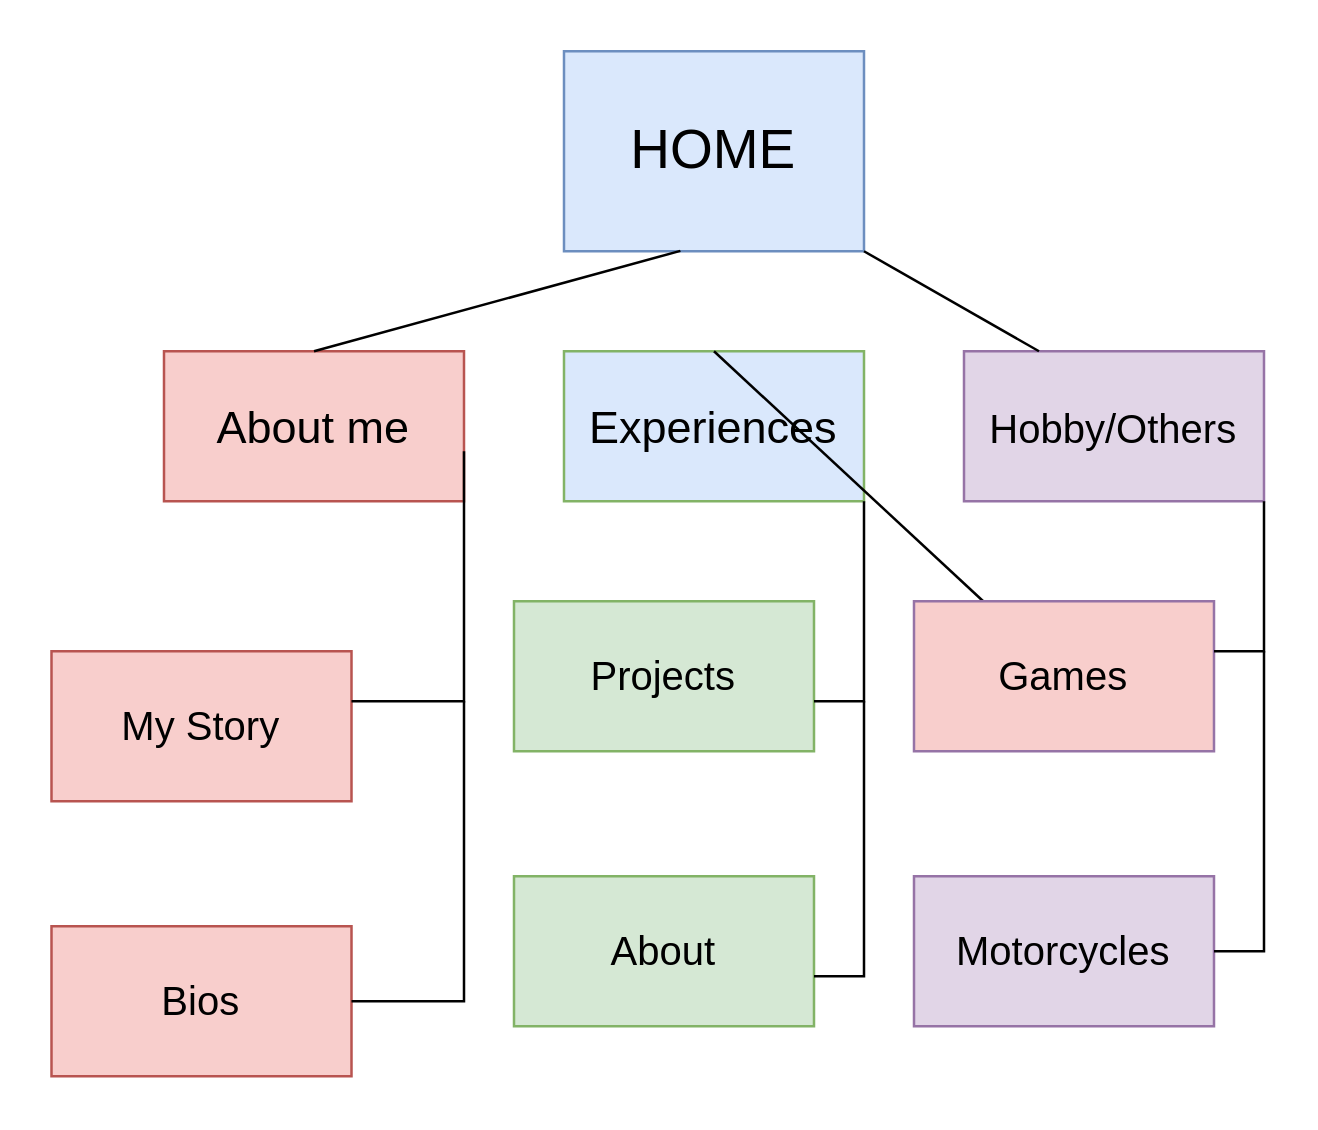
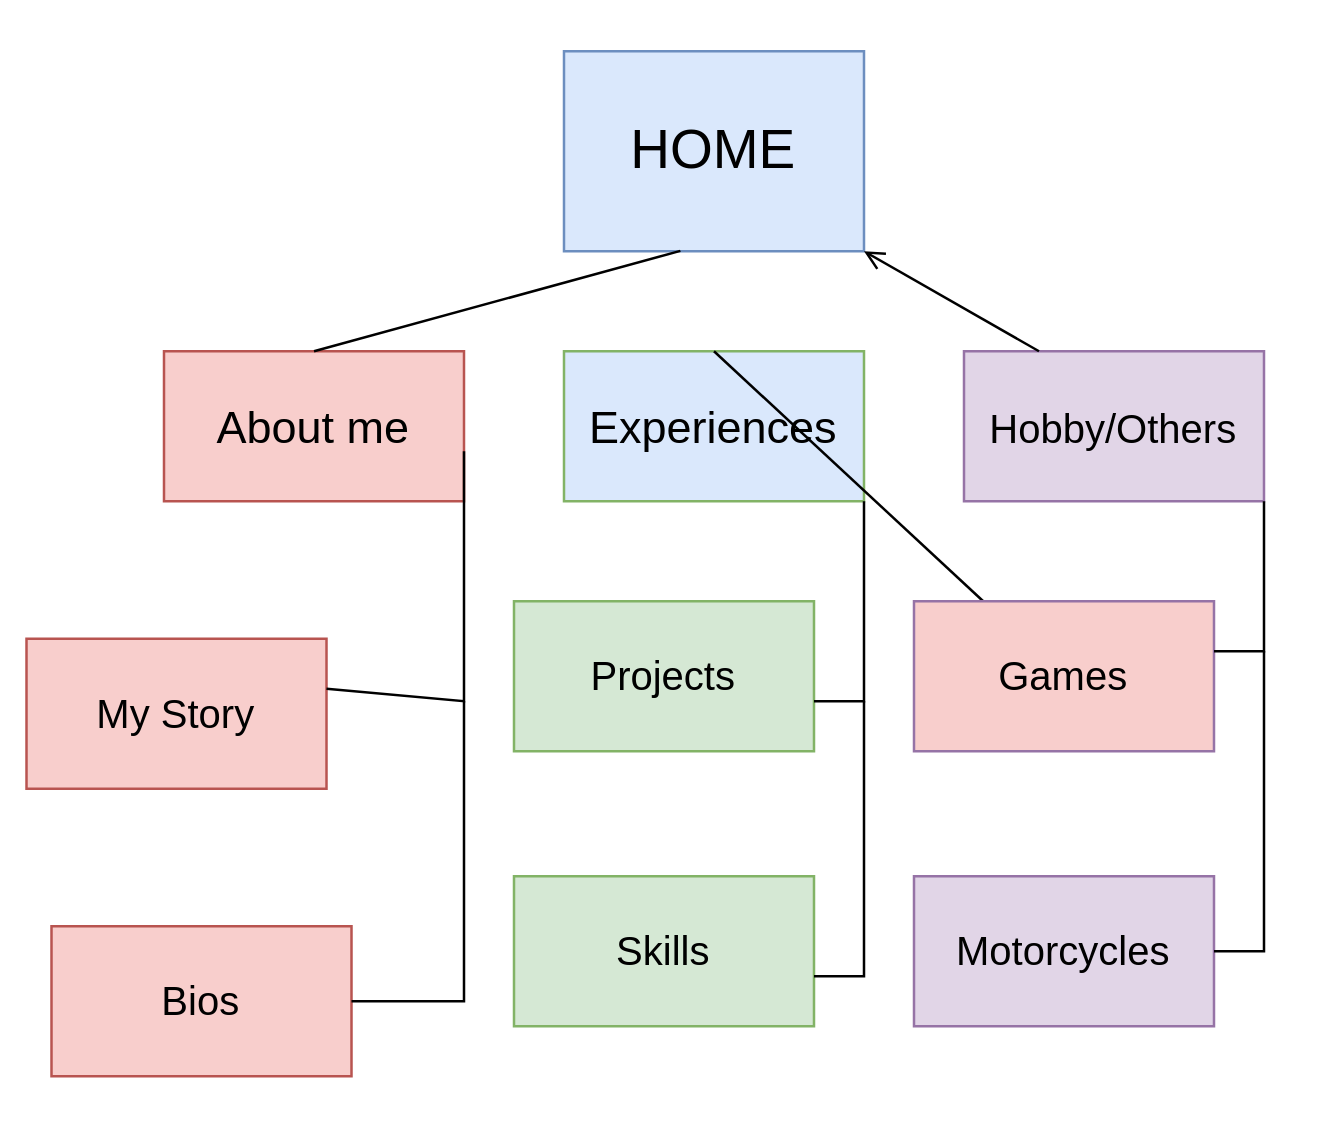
(869, 254) -> (871, 256)
(201, 726) -> (176, 714)
(664, 951) -> (664, 951)
